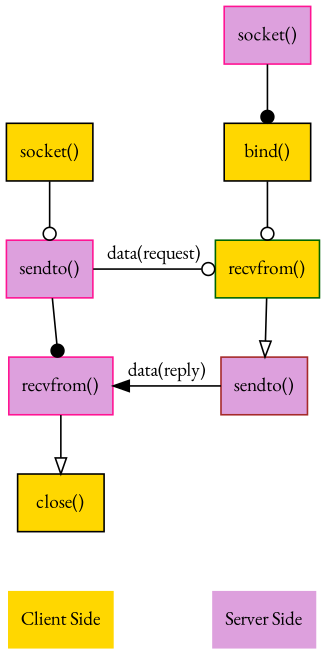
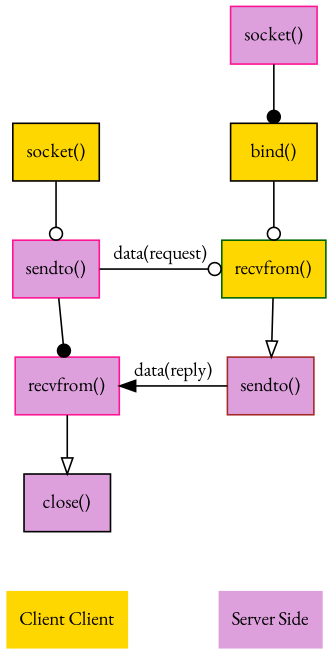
(61, 503) -> (67, 503)
(61, 620) -> (67, 620)
